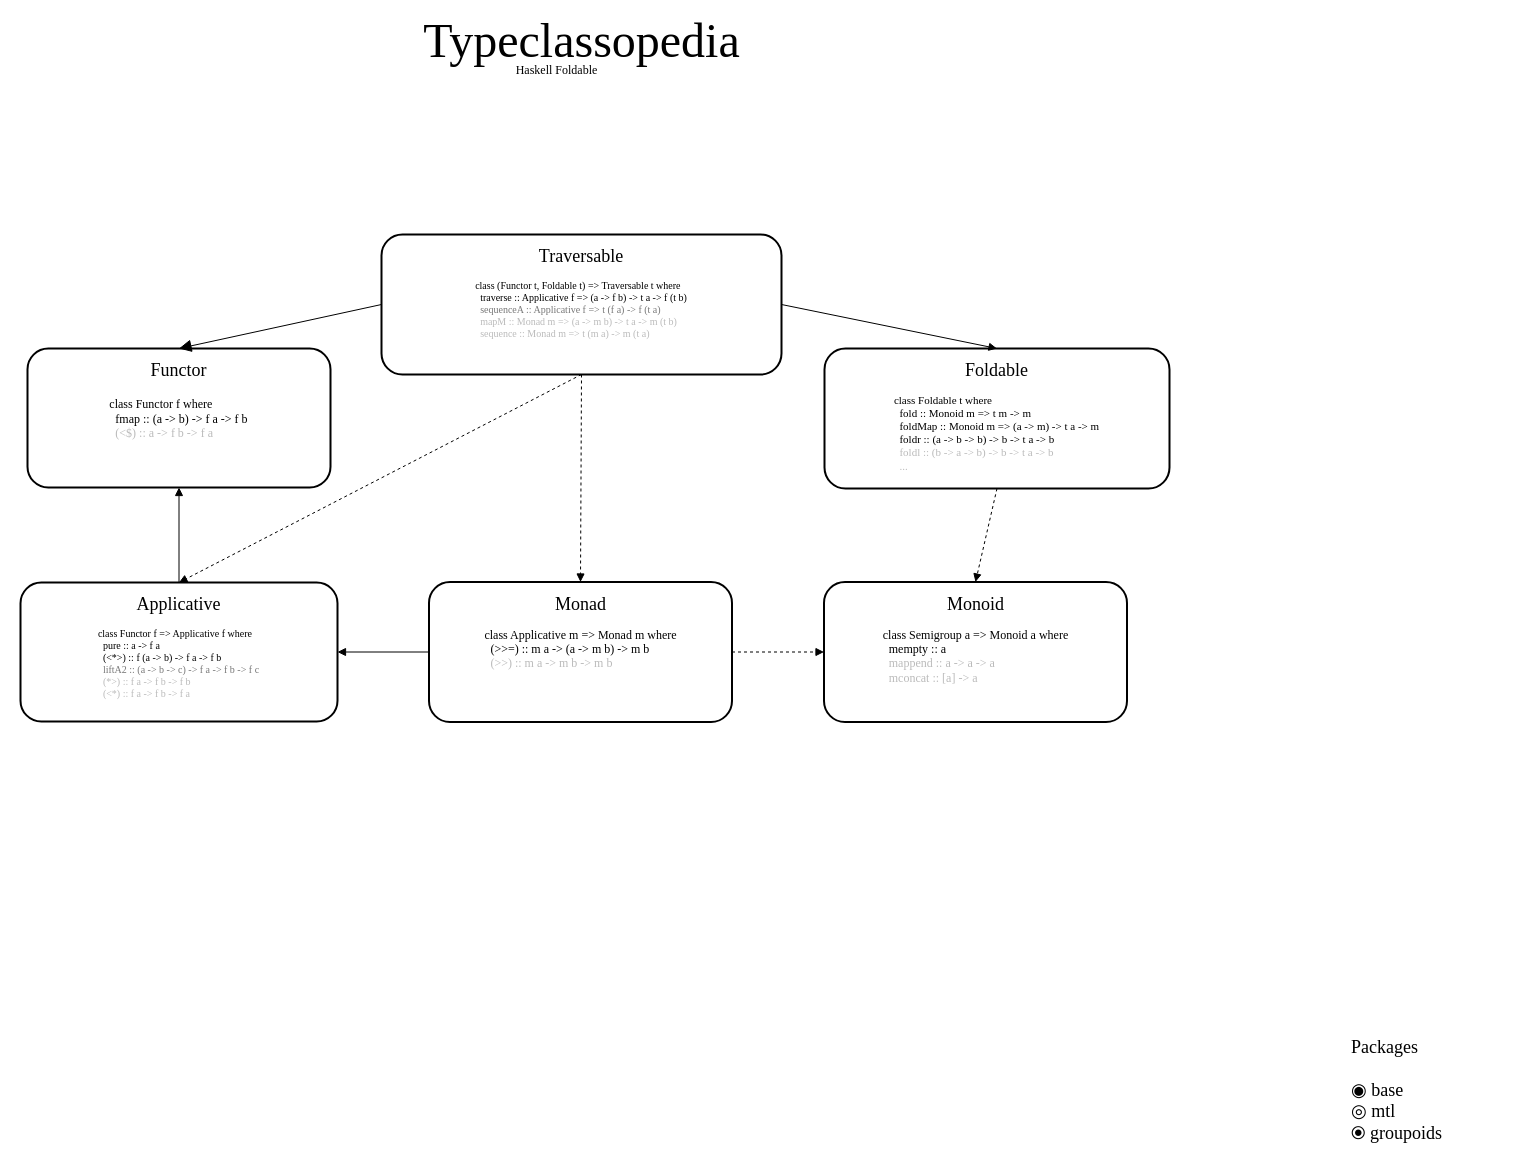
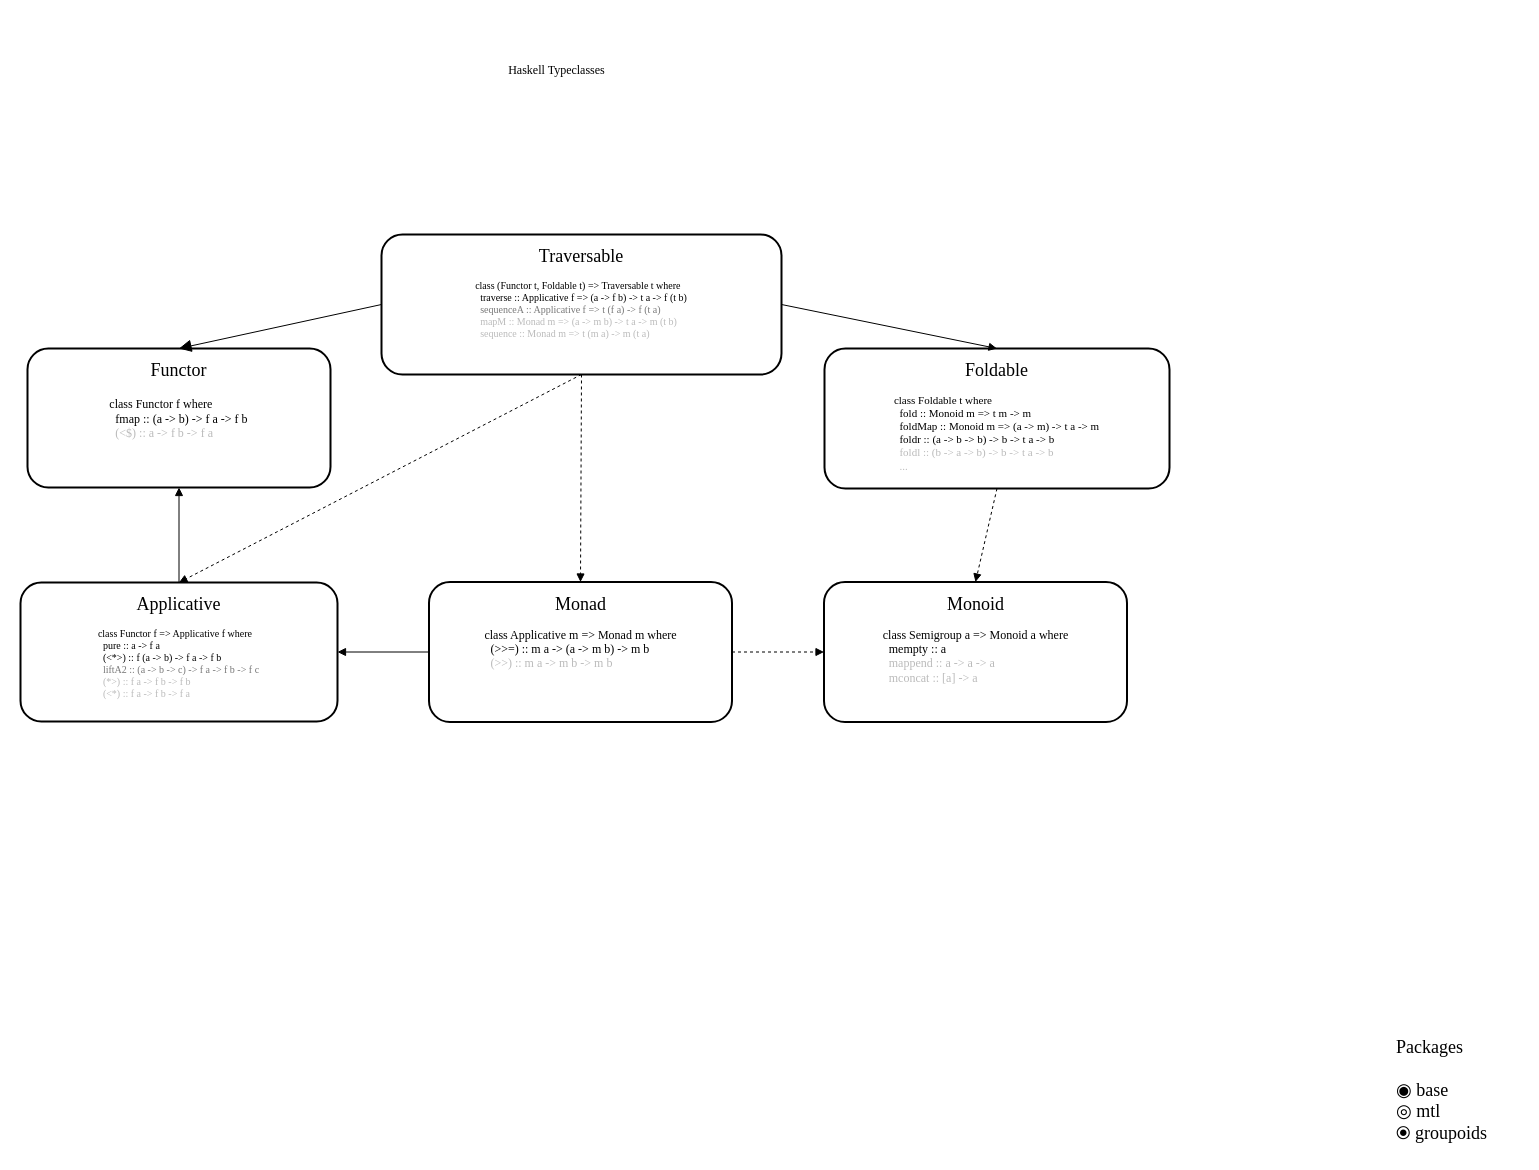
(582, 41) -> none
(557, 71) -> (557, 71)
(1411, 1090) -> (1456, 1090)
